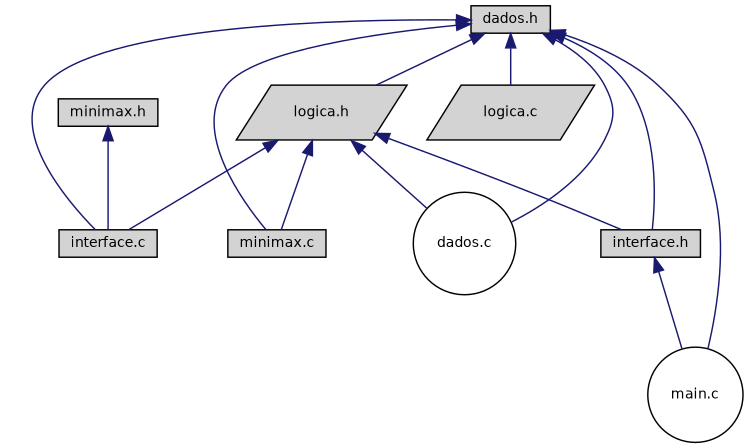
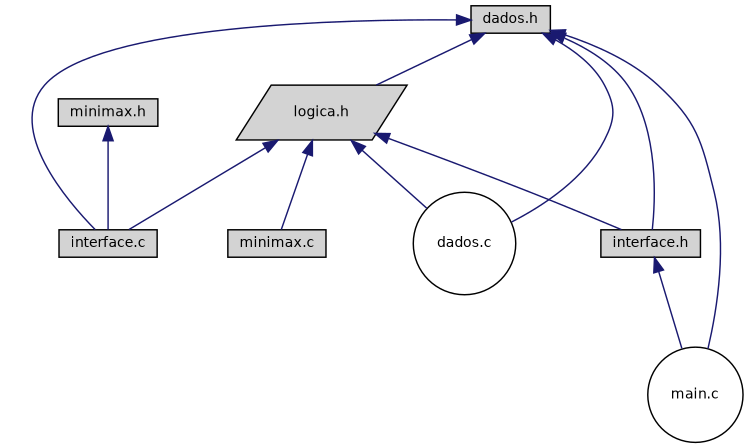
(260, 64) -> none
(511, 113) -> none
